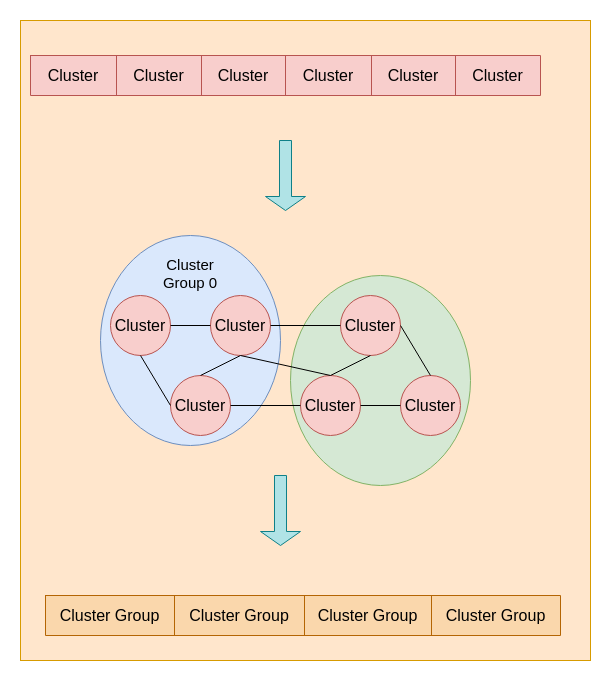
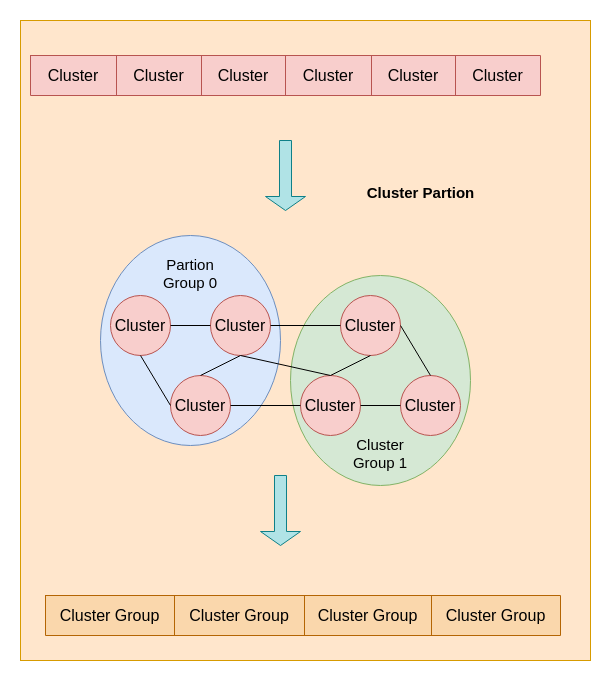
none -> (421, 191)
(191, 274) -> (191, 274)
none -> (381, 453)
